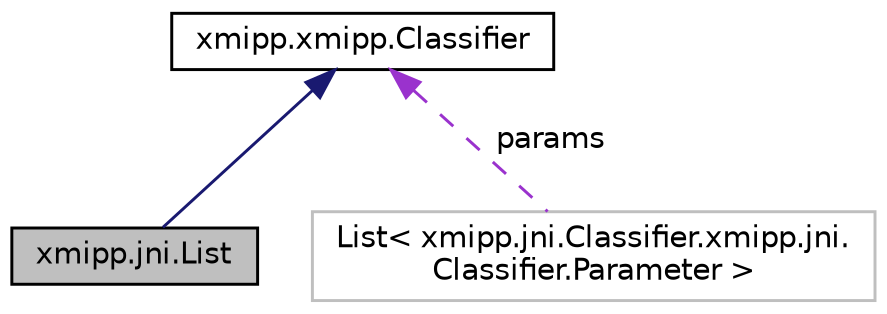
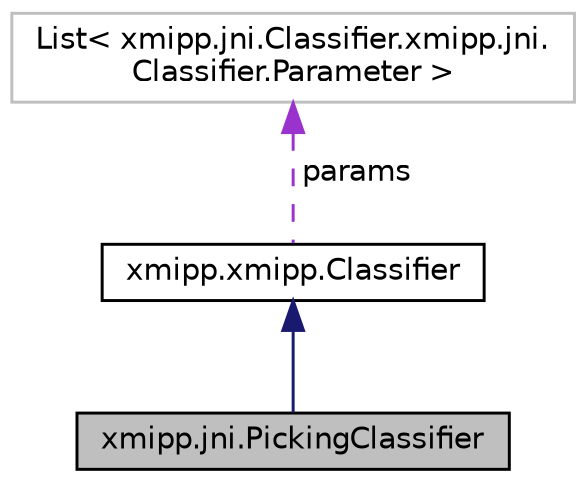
(481, 151) -> (293, 188)
(135, 256) -> (293, 441)
